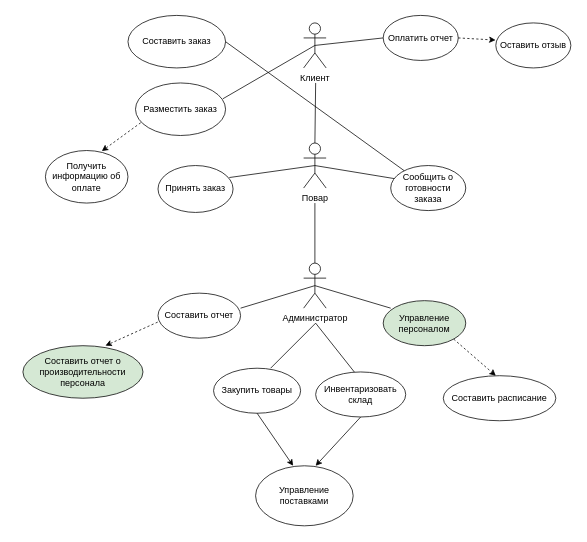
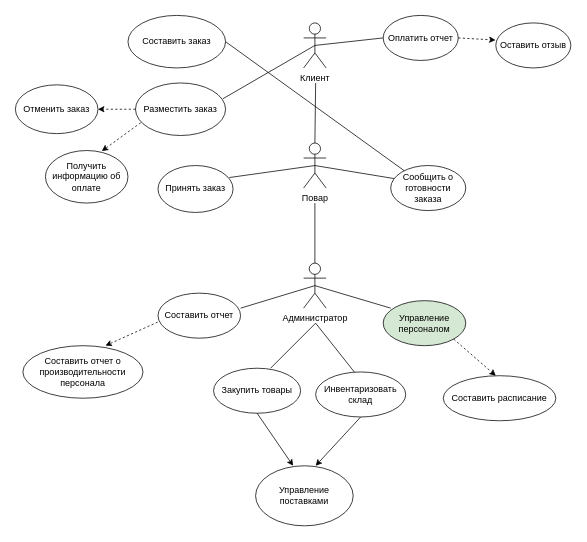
none -> (57, 109)
none -> (119, 109)
(83, 372) -> (83, 372)
